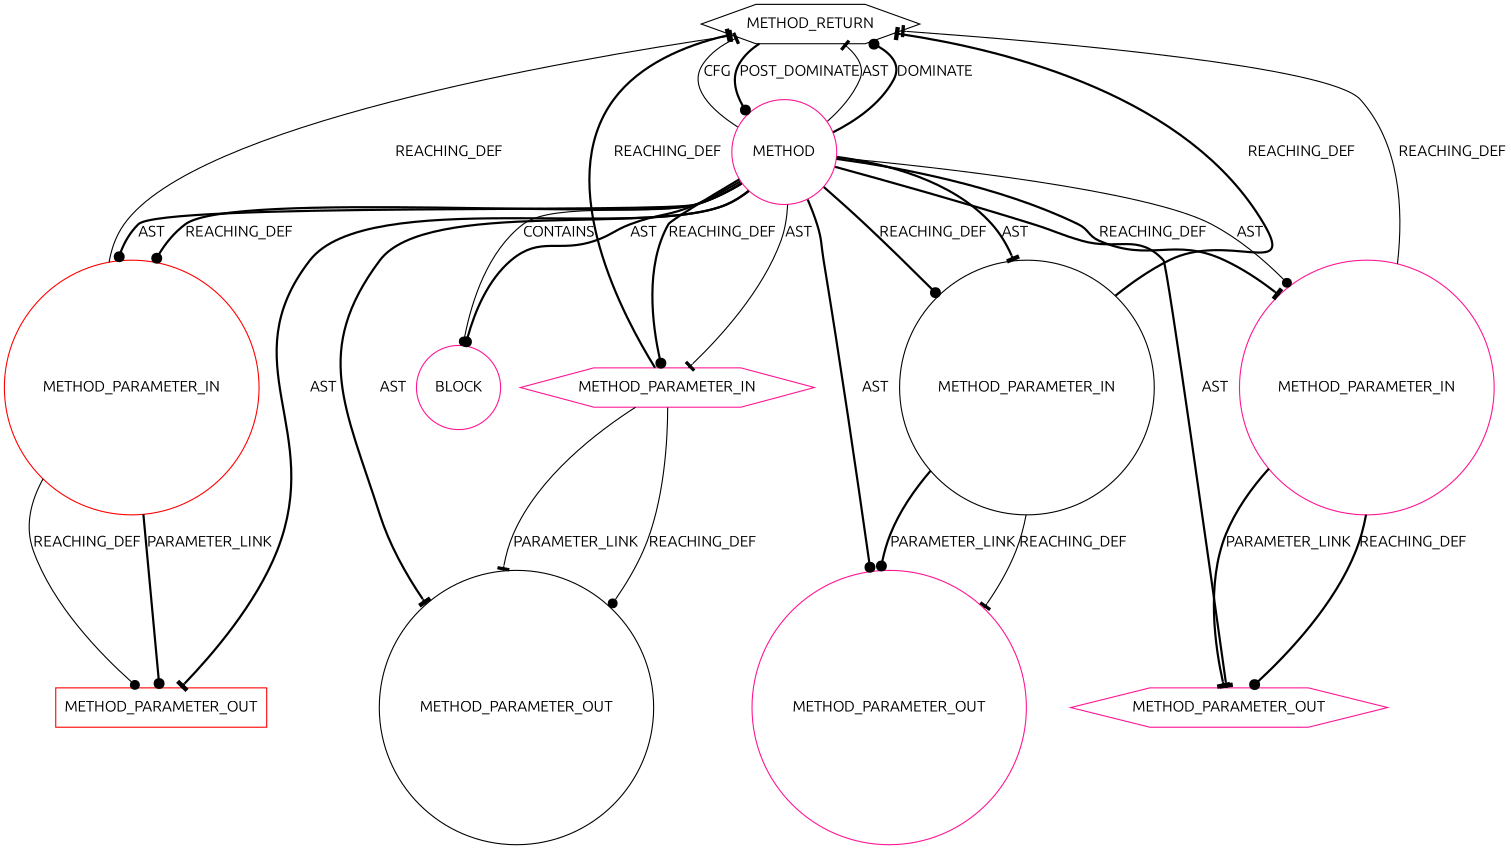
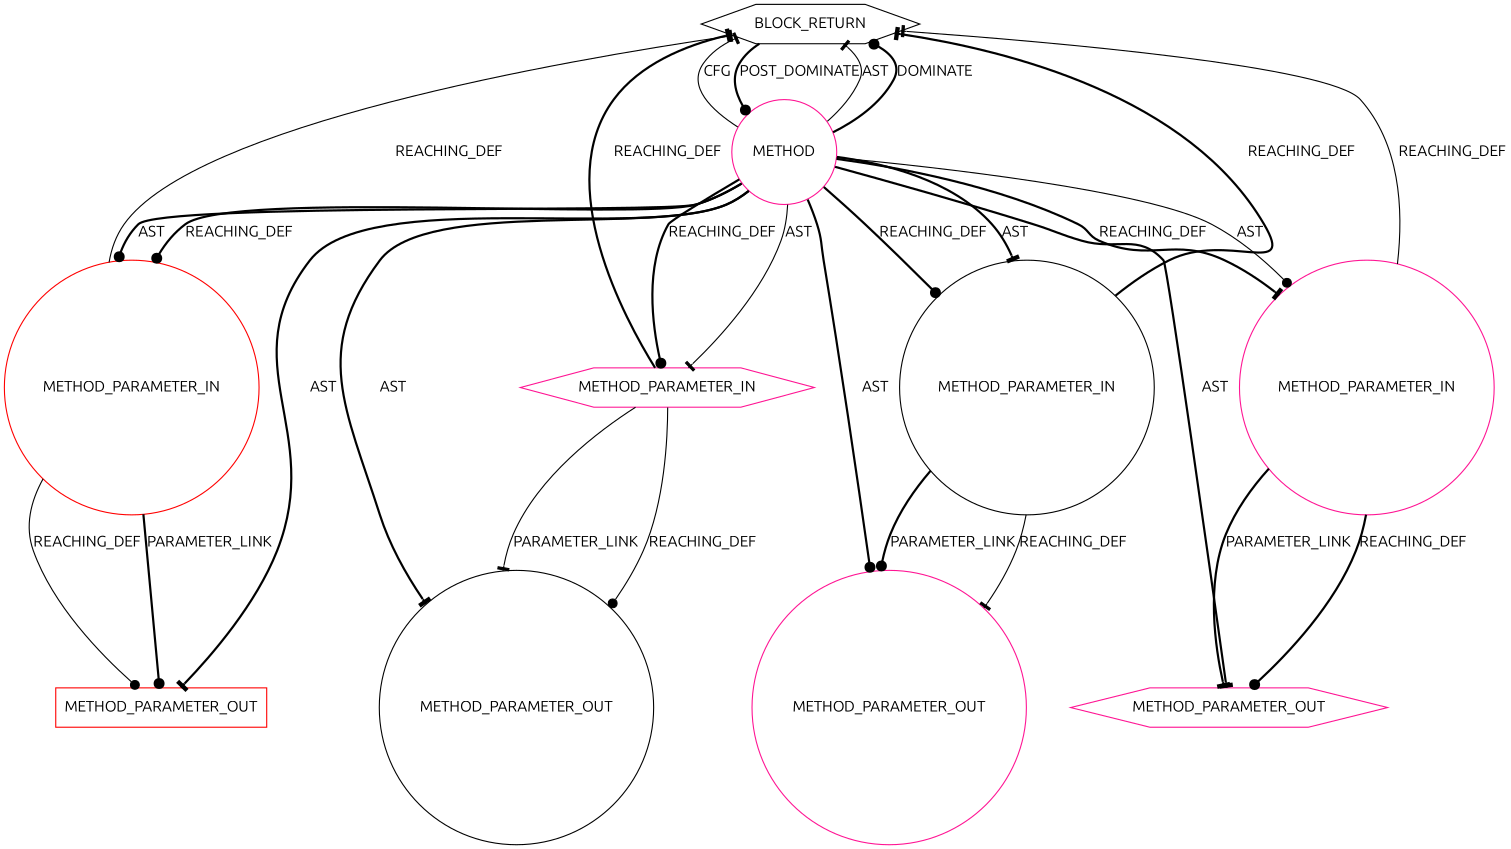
(811, 24) -> (811, 24)
(459, 388) -> none
